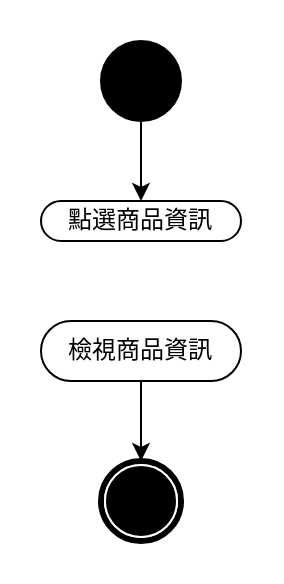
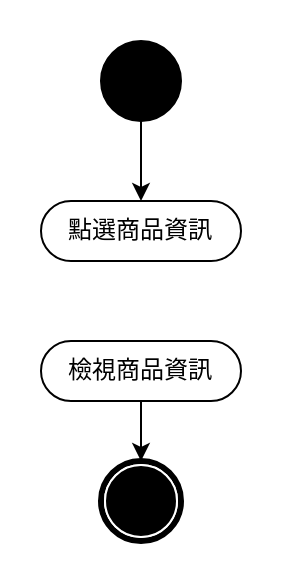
(141, 221) -> (141, 231)
(141, 351) -> (141, 371)
